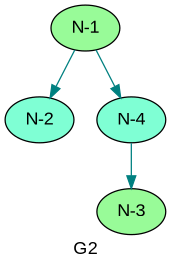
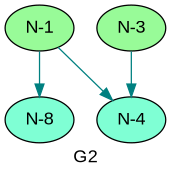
(40, 120) -> (40, 120)
(131, 159) -> (131, 68)
